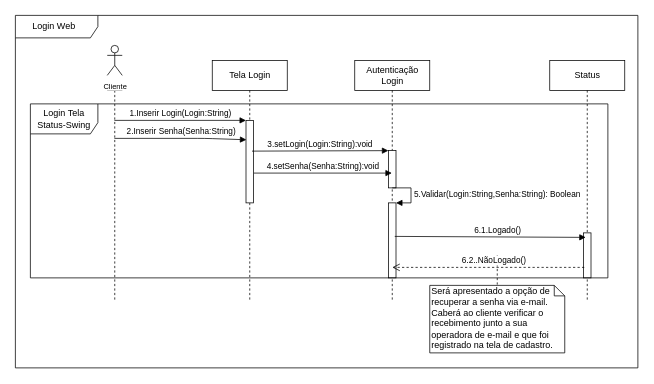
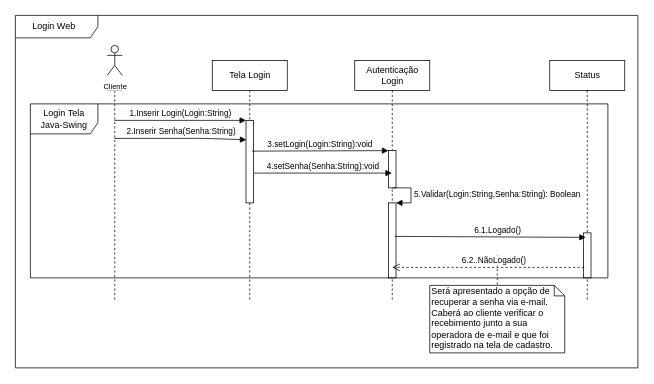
(64, 119) -> (64, 119)
